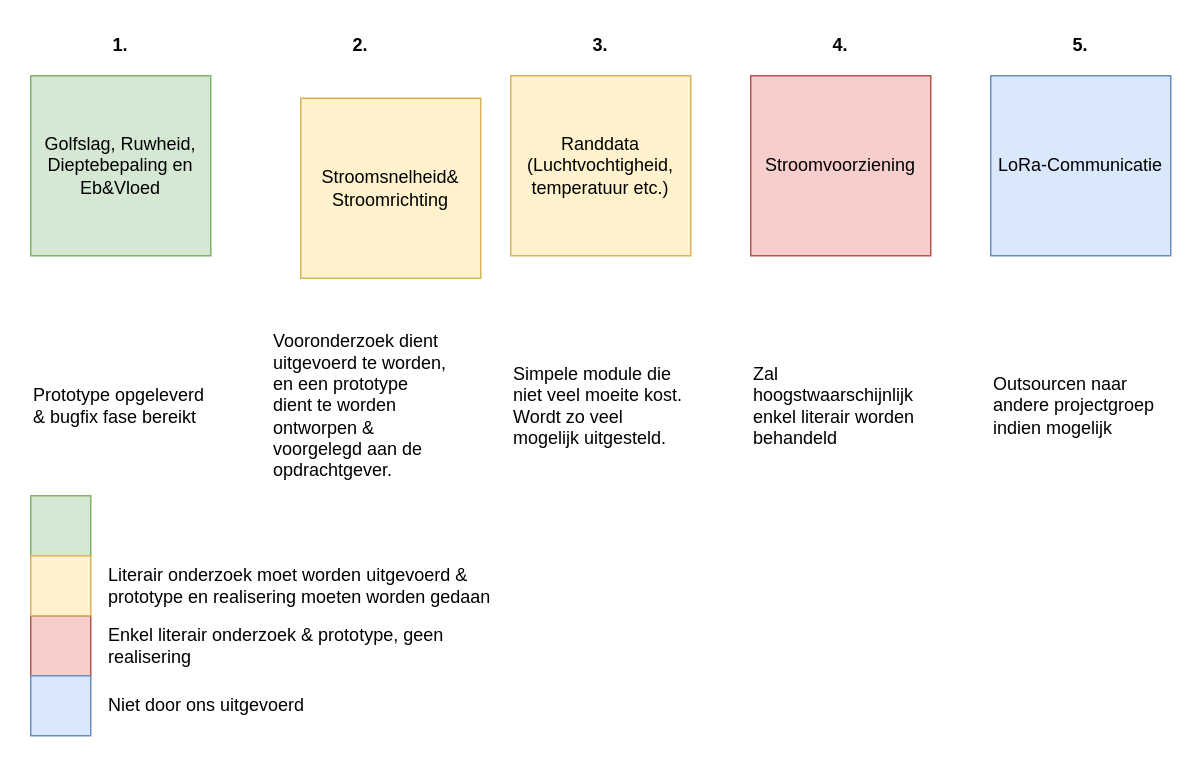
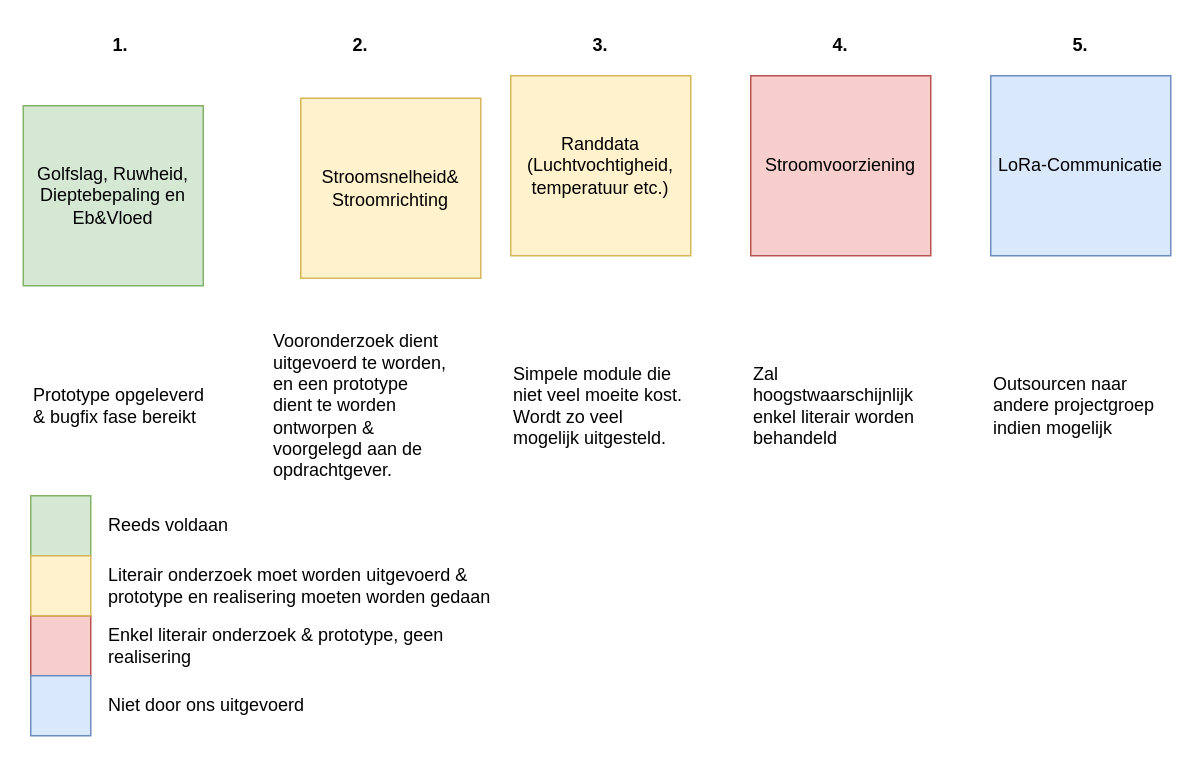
(121, 166) -> (113, 196)
none -> (278, 526)
